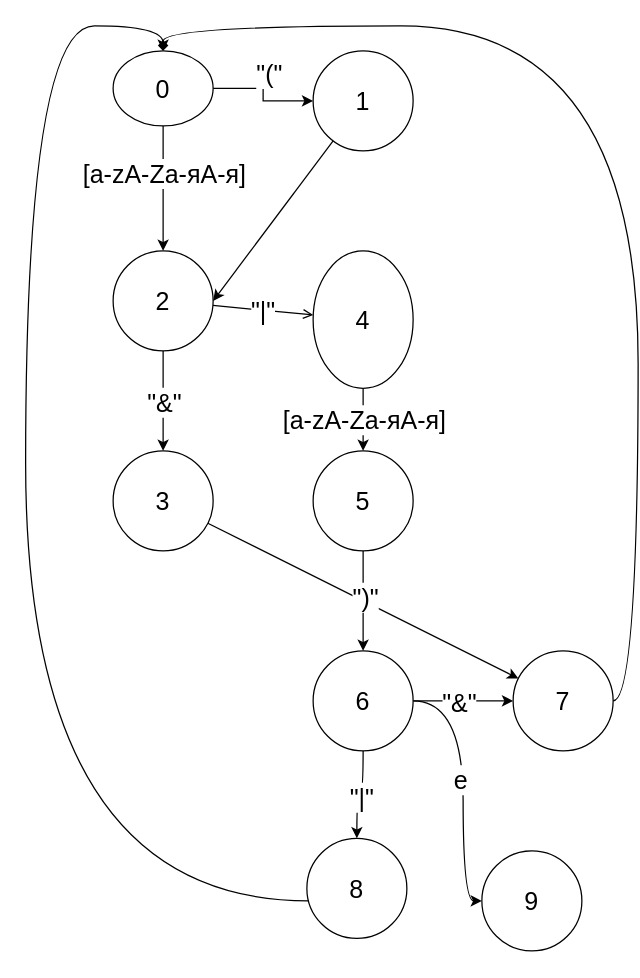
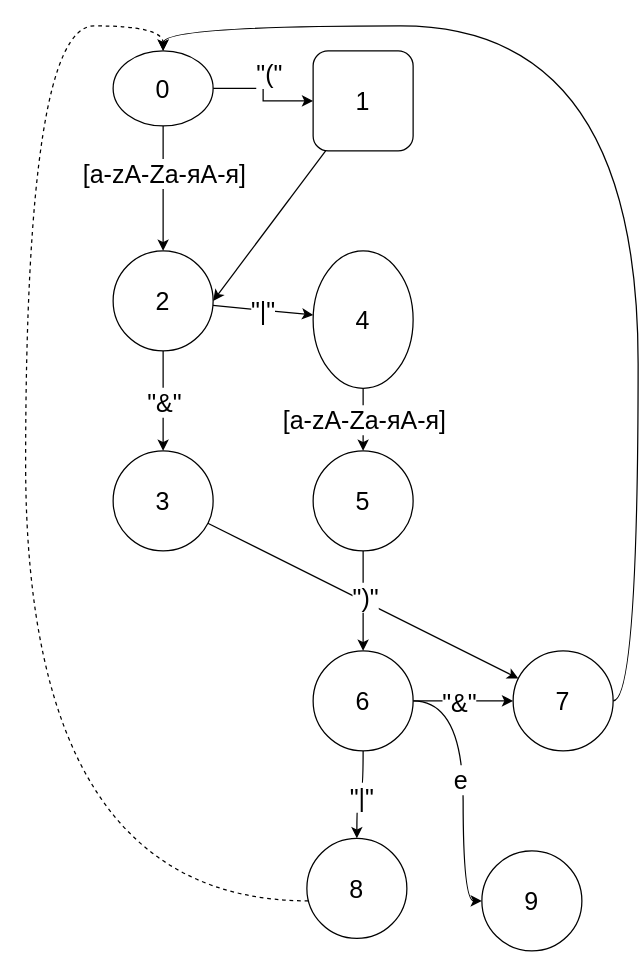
(201, 31) -> (201, 32)
(363, 101) -> (363, 101)
(305, 314) -> (303, 314)
(27, 493) -> (27, 493)
